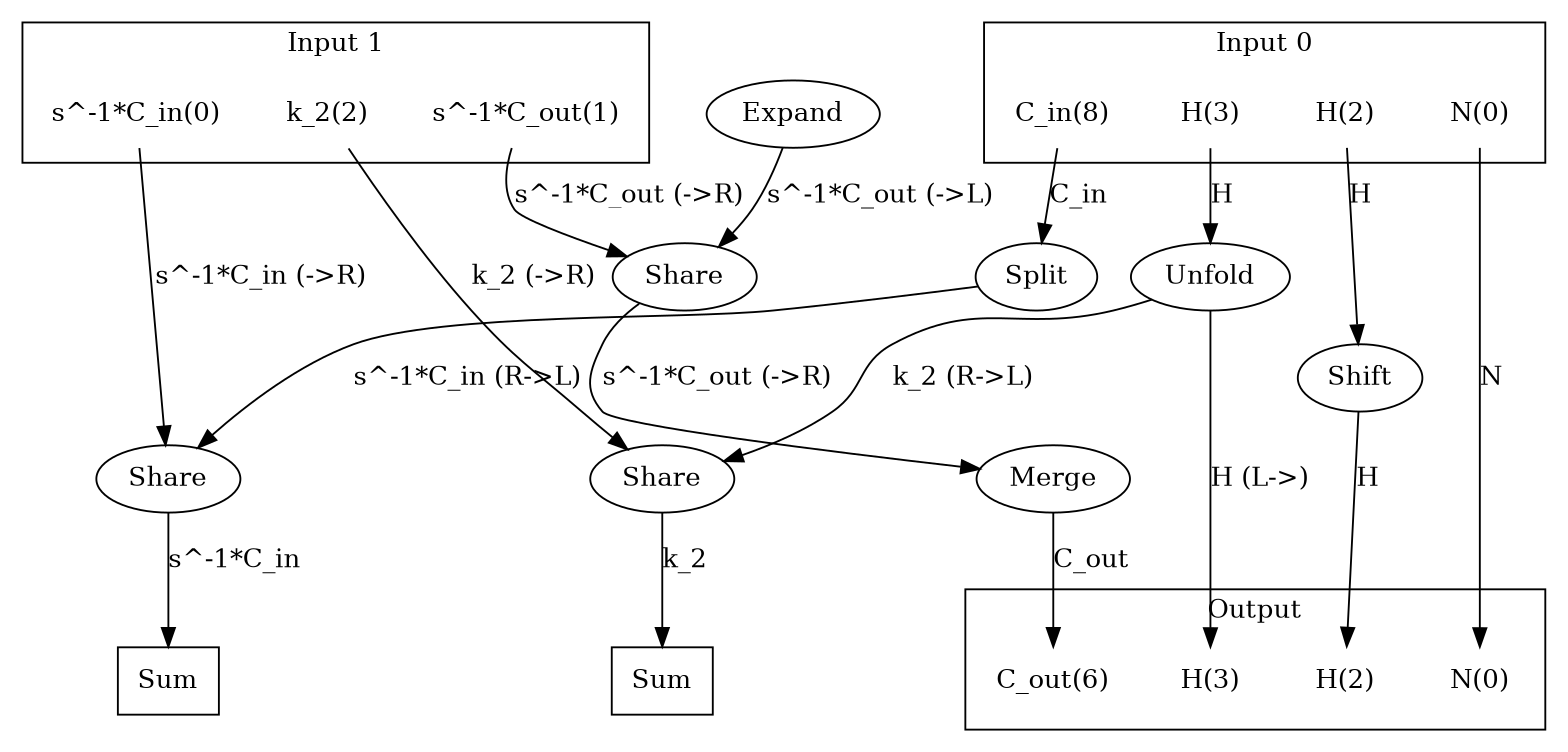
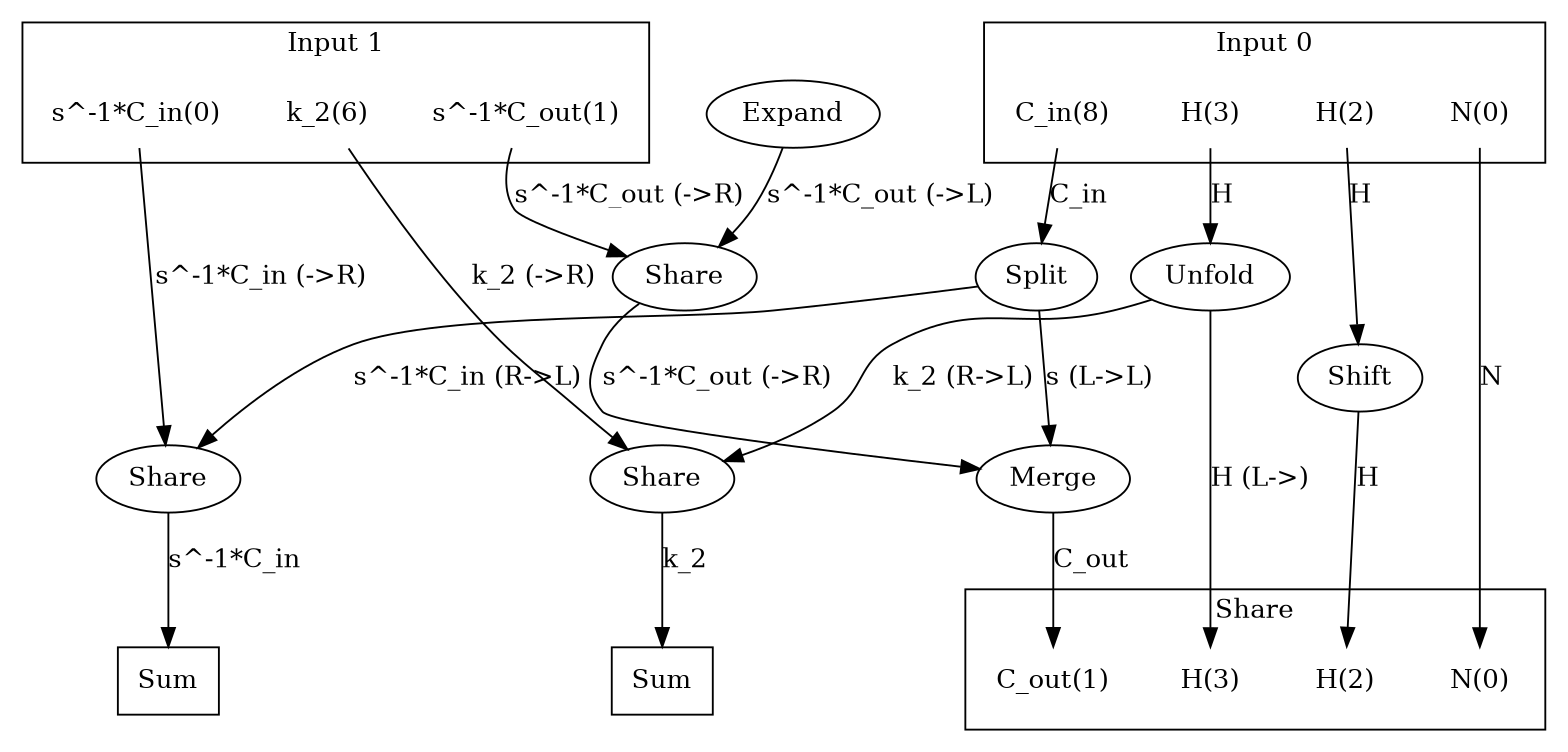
(327, 114) -> (327, 114)
none -> (1044, 368)
(1255, 611) -> (1255, 611)
(1053, 681) -> (1053, 681)
